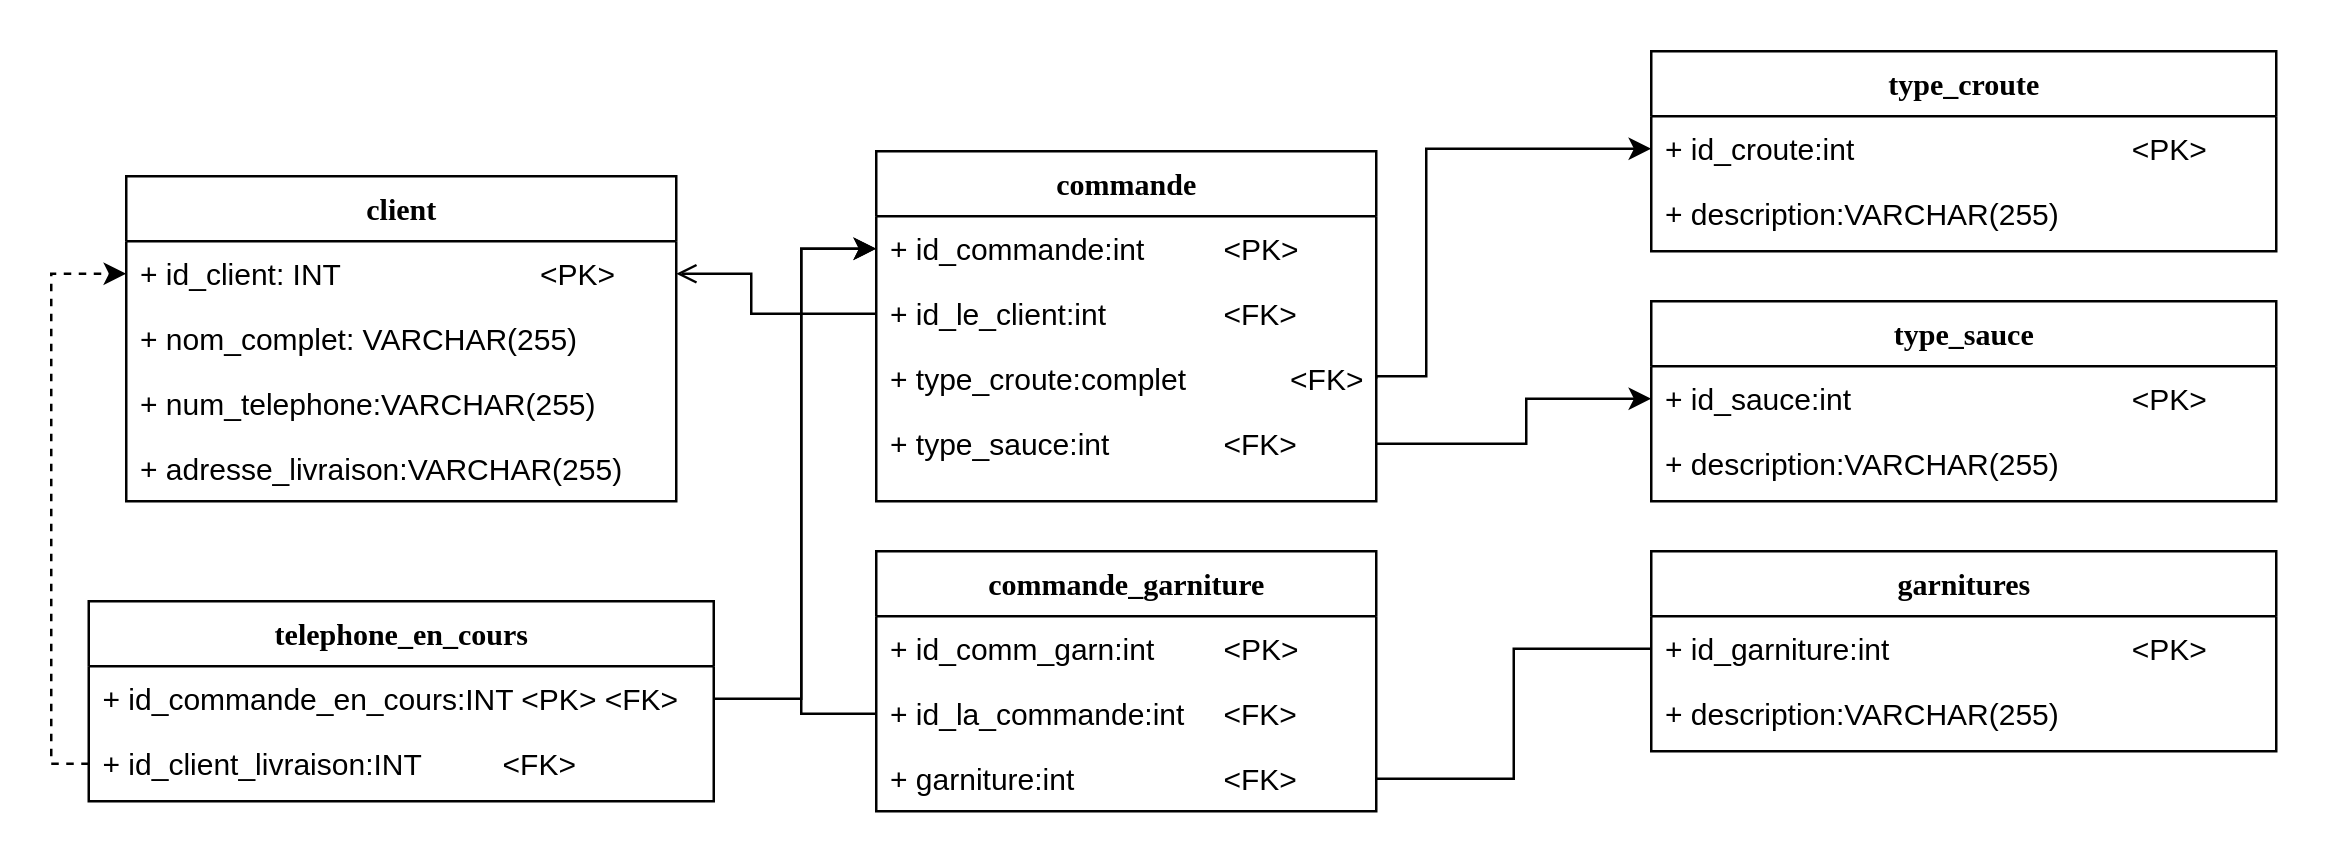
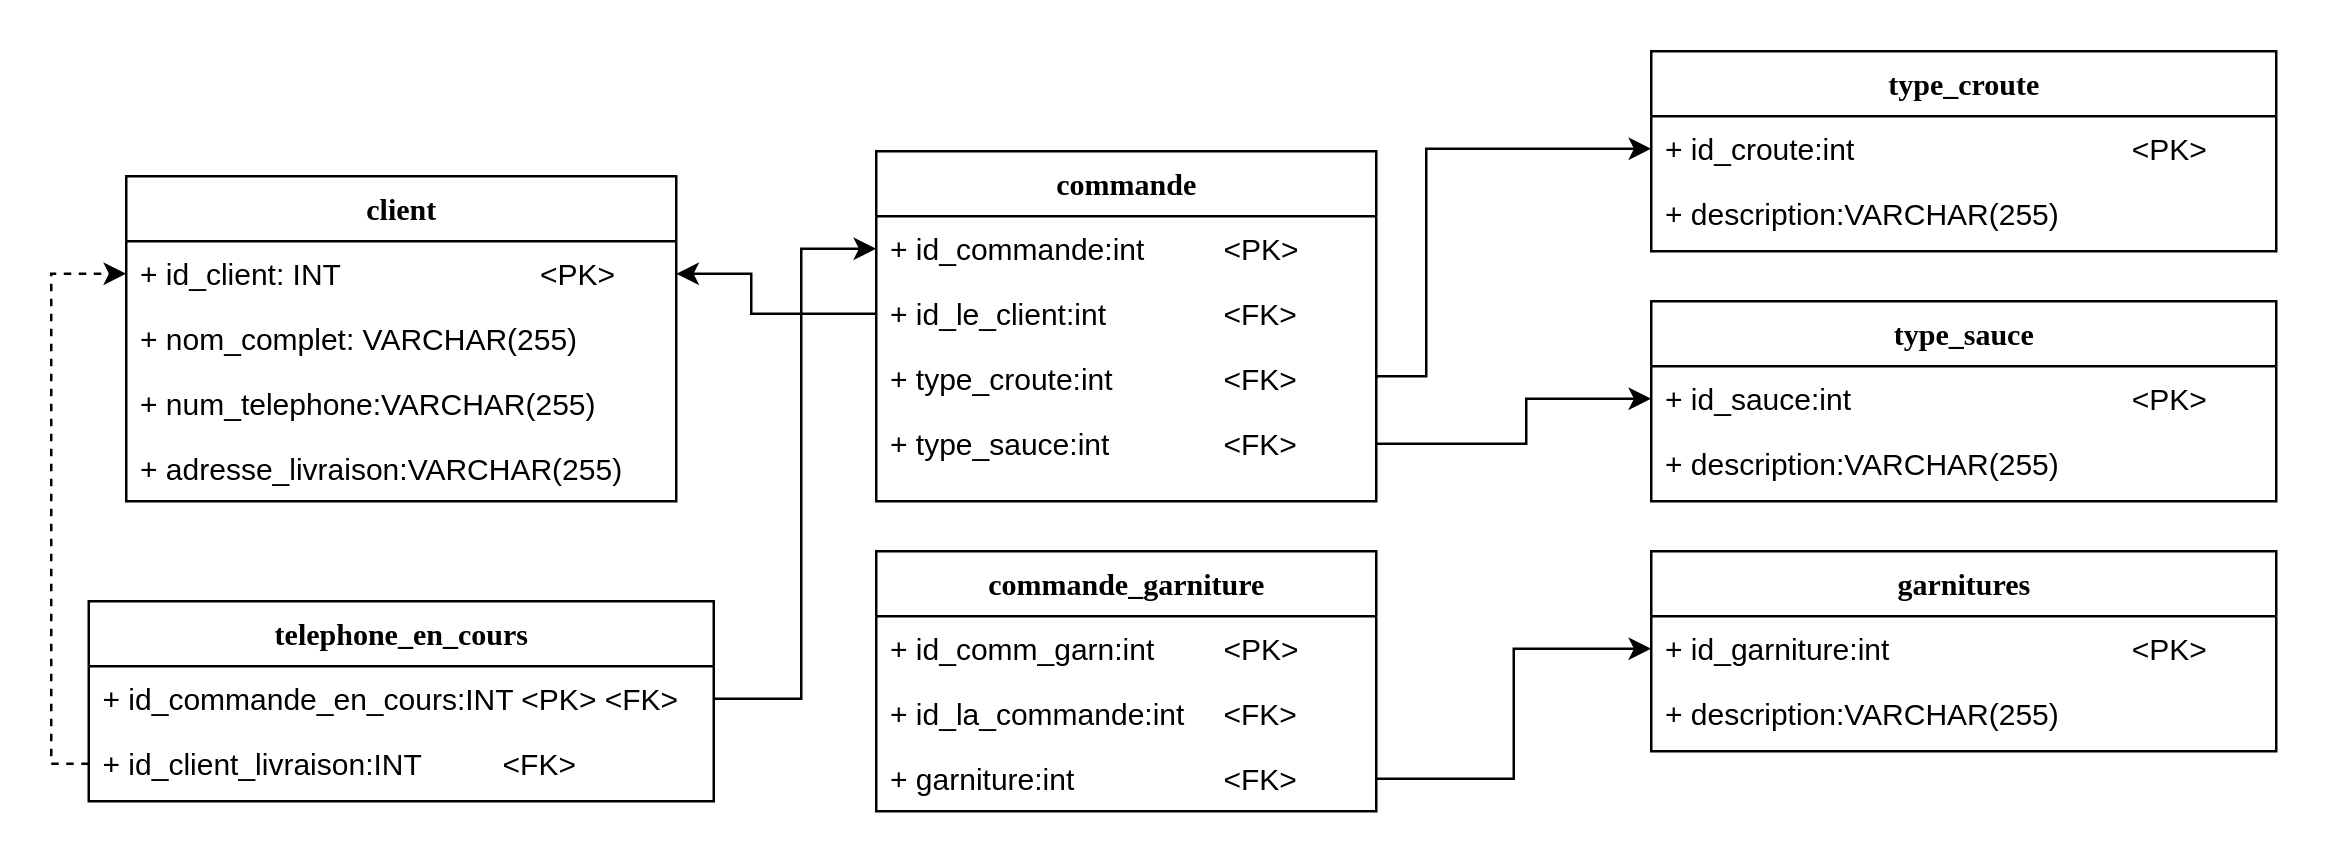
(690, 274) -> (694, 274)
(1106, 382) -> (1073, 382)
(1640, 649) -> (1633, 649)
(833, 714) -> none
